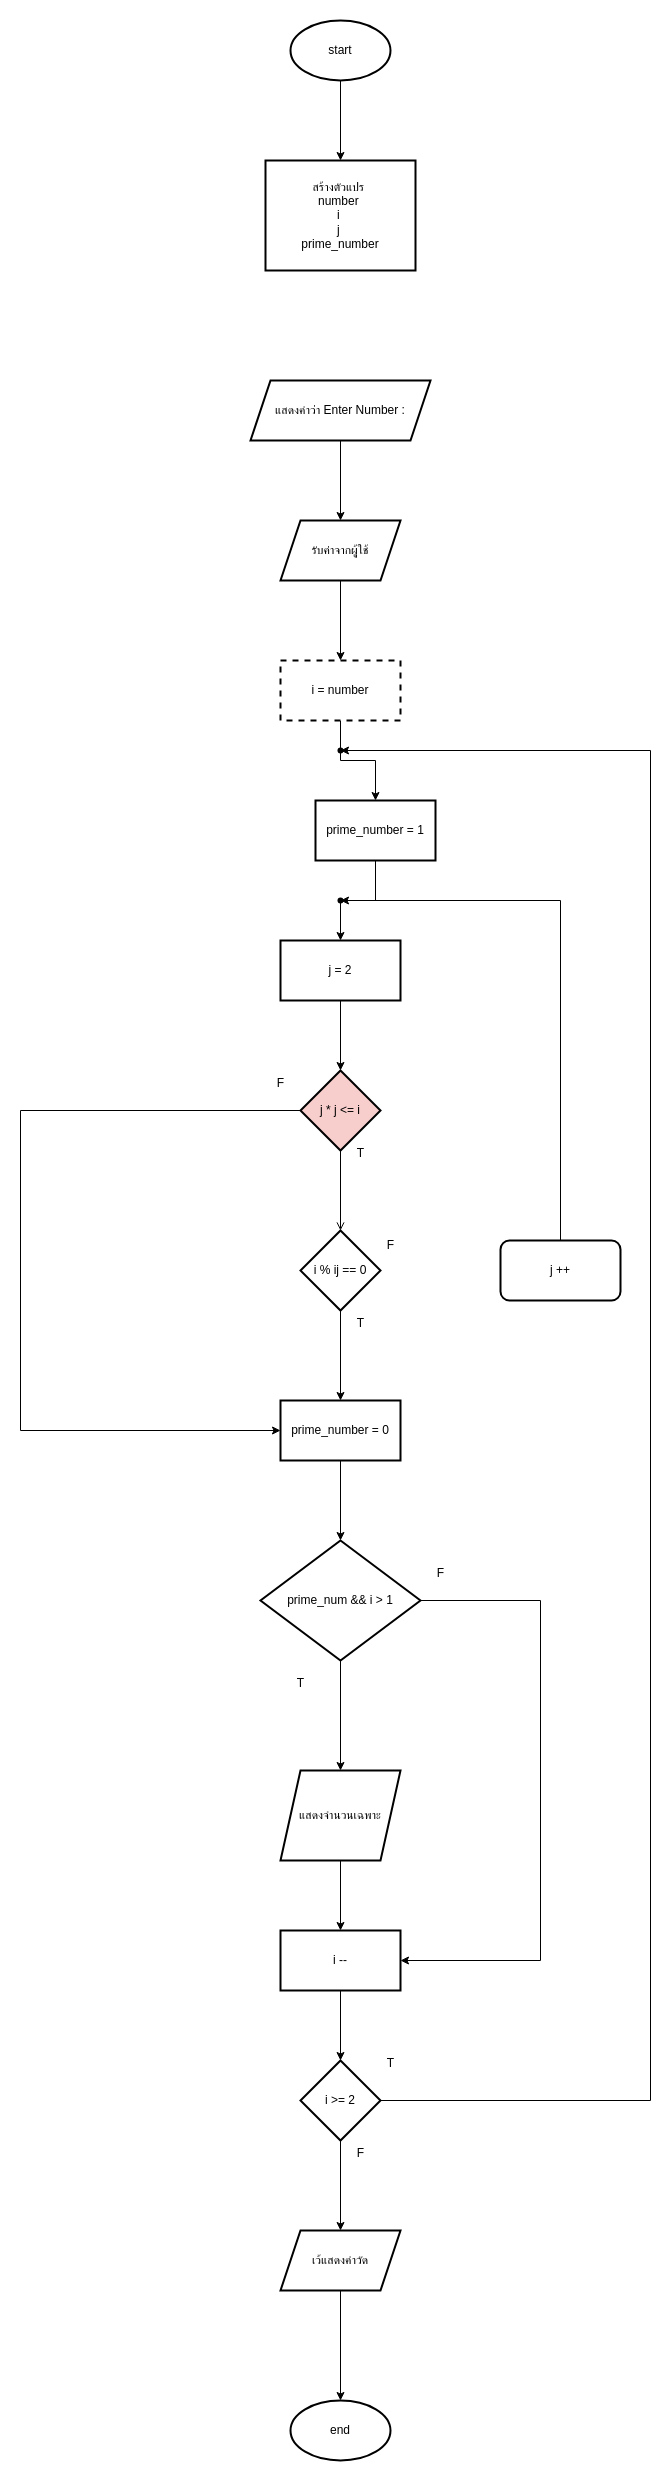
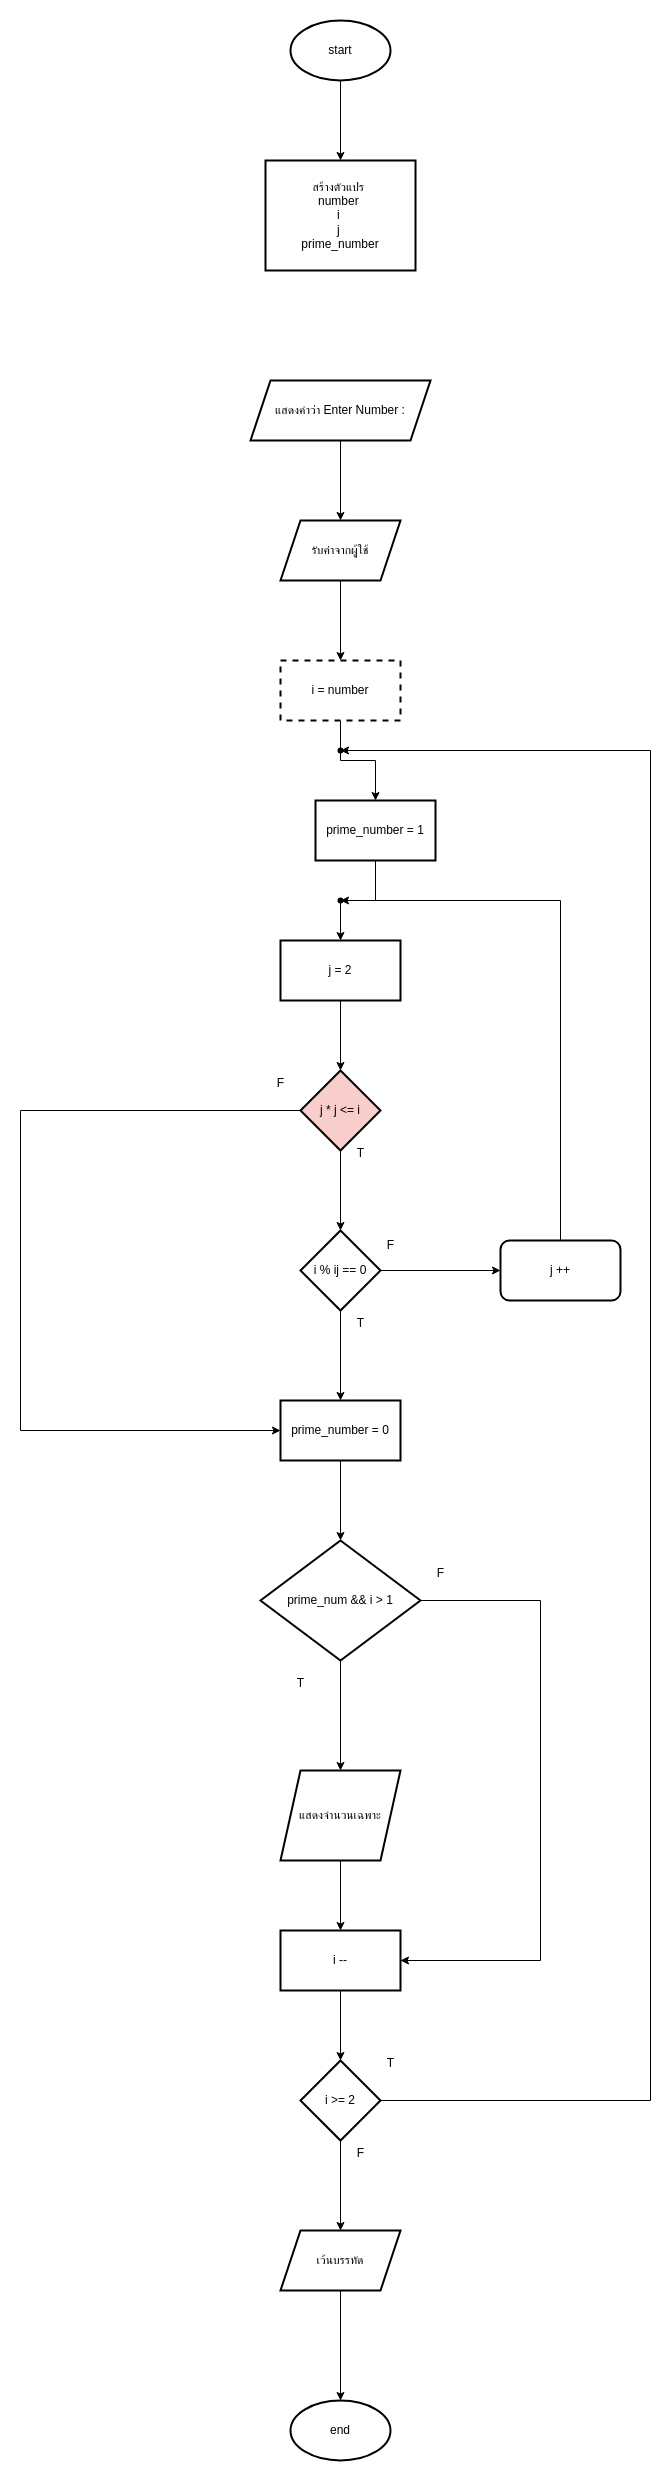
(341, 1224) -> (341, 1222)
none -> (437, 1271)
(341, 2261) -> (341, 2261)
